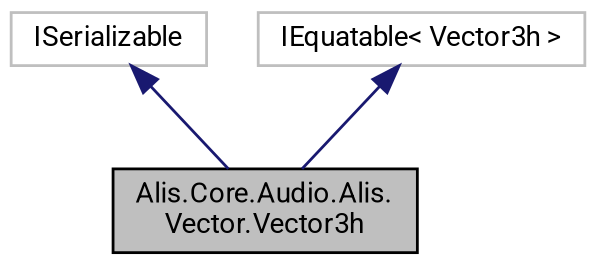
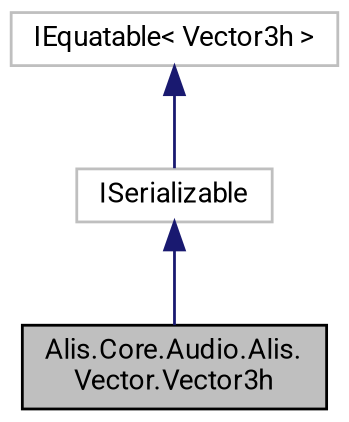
(341, 128) -> (174, 132)
